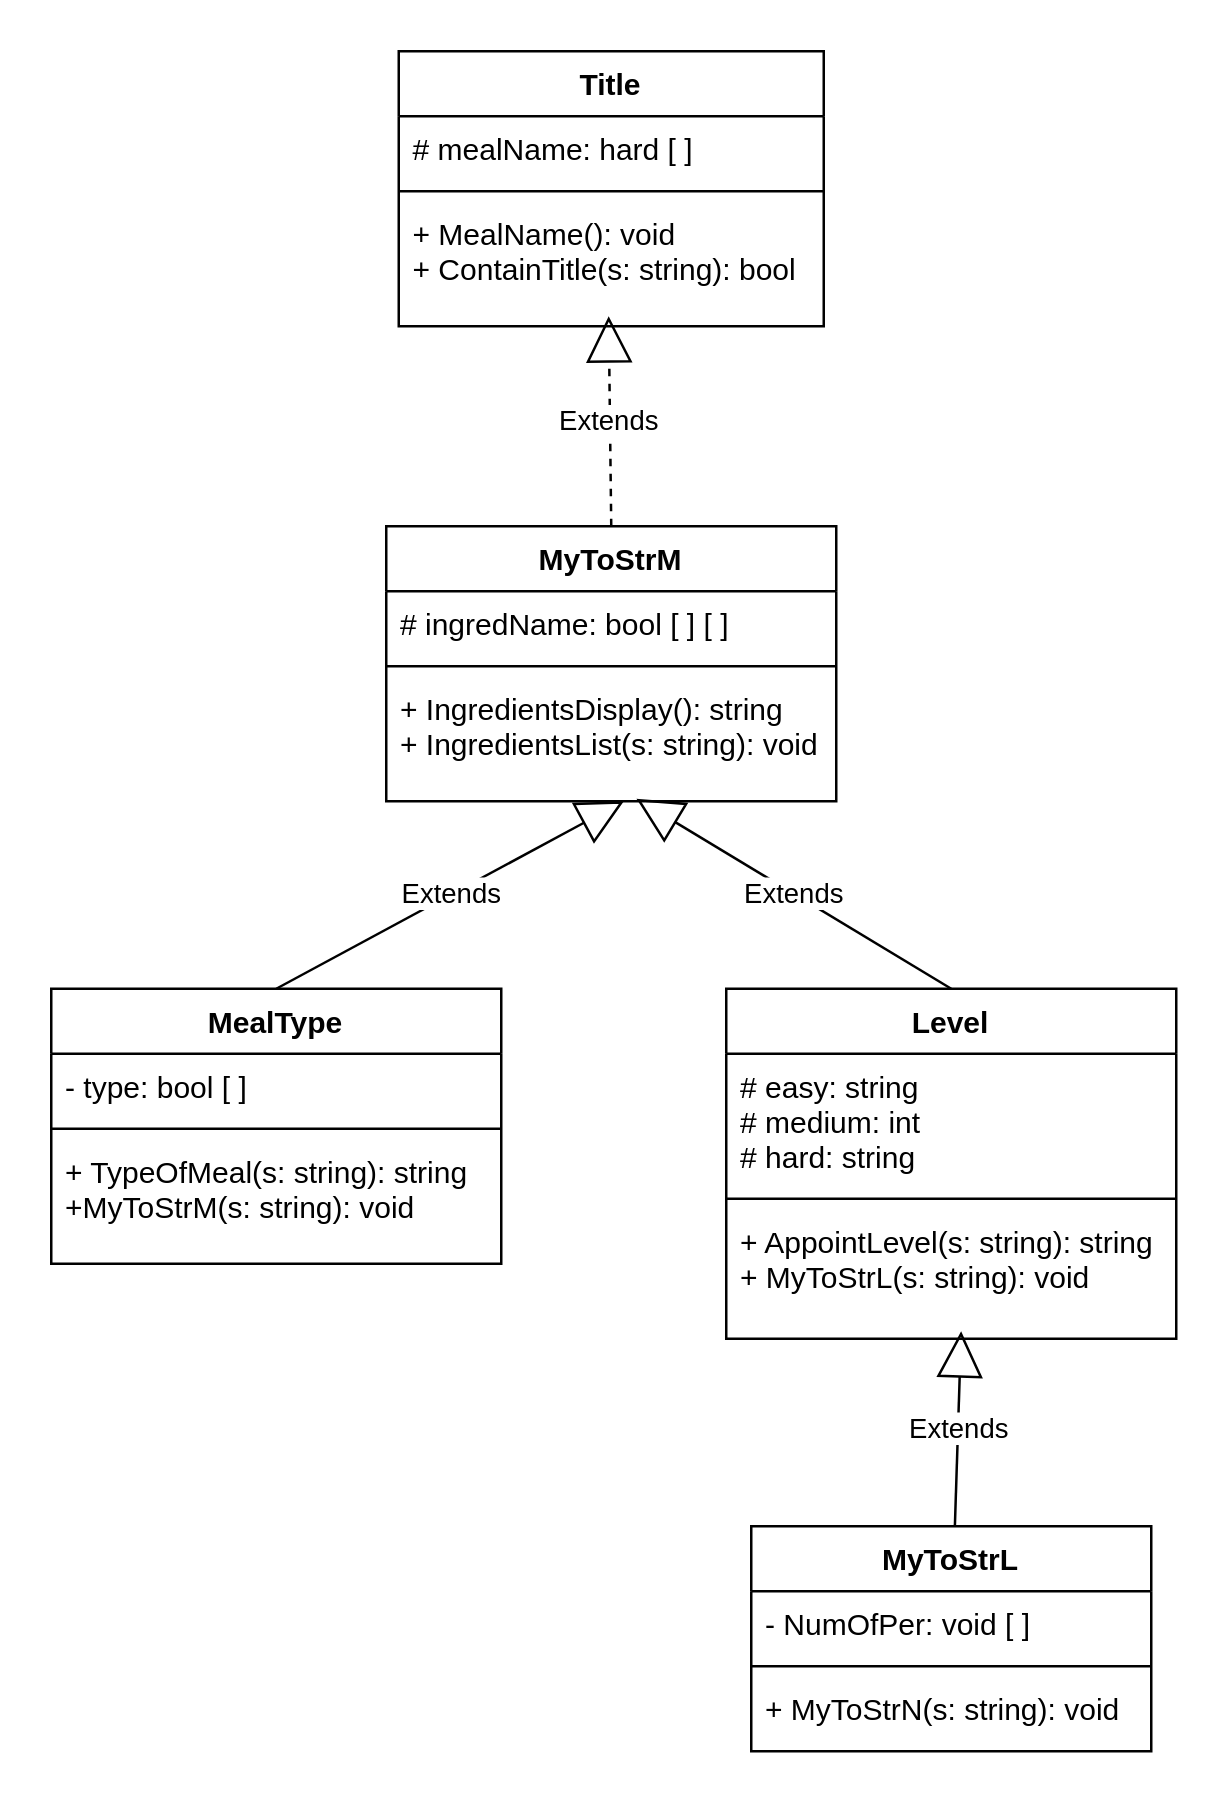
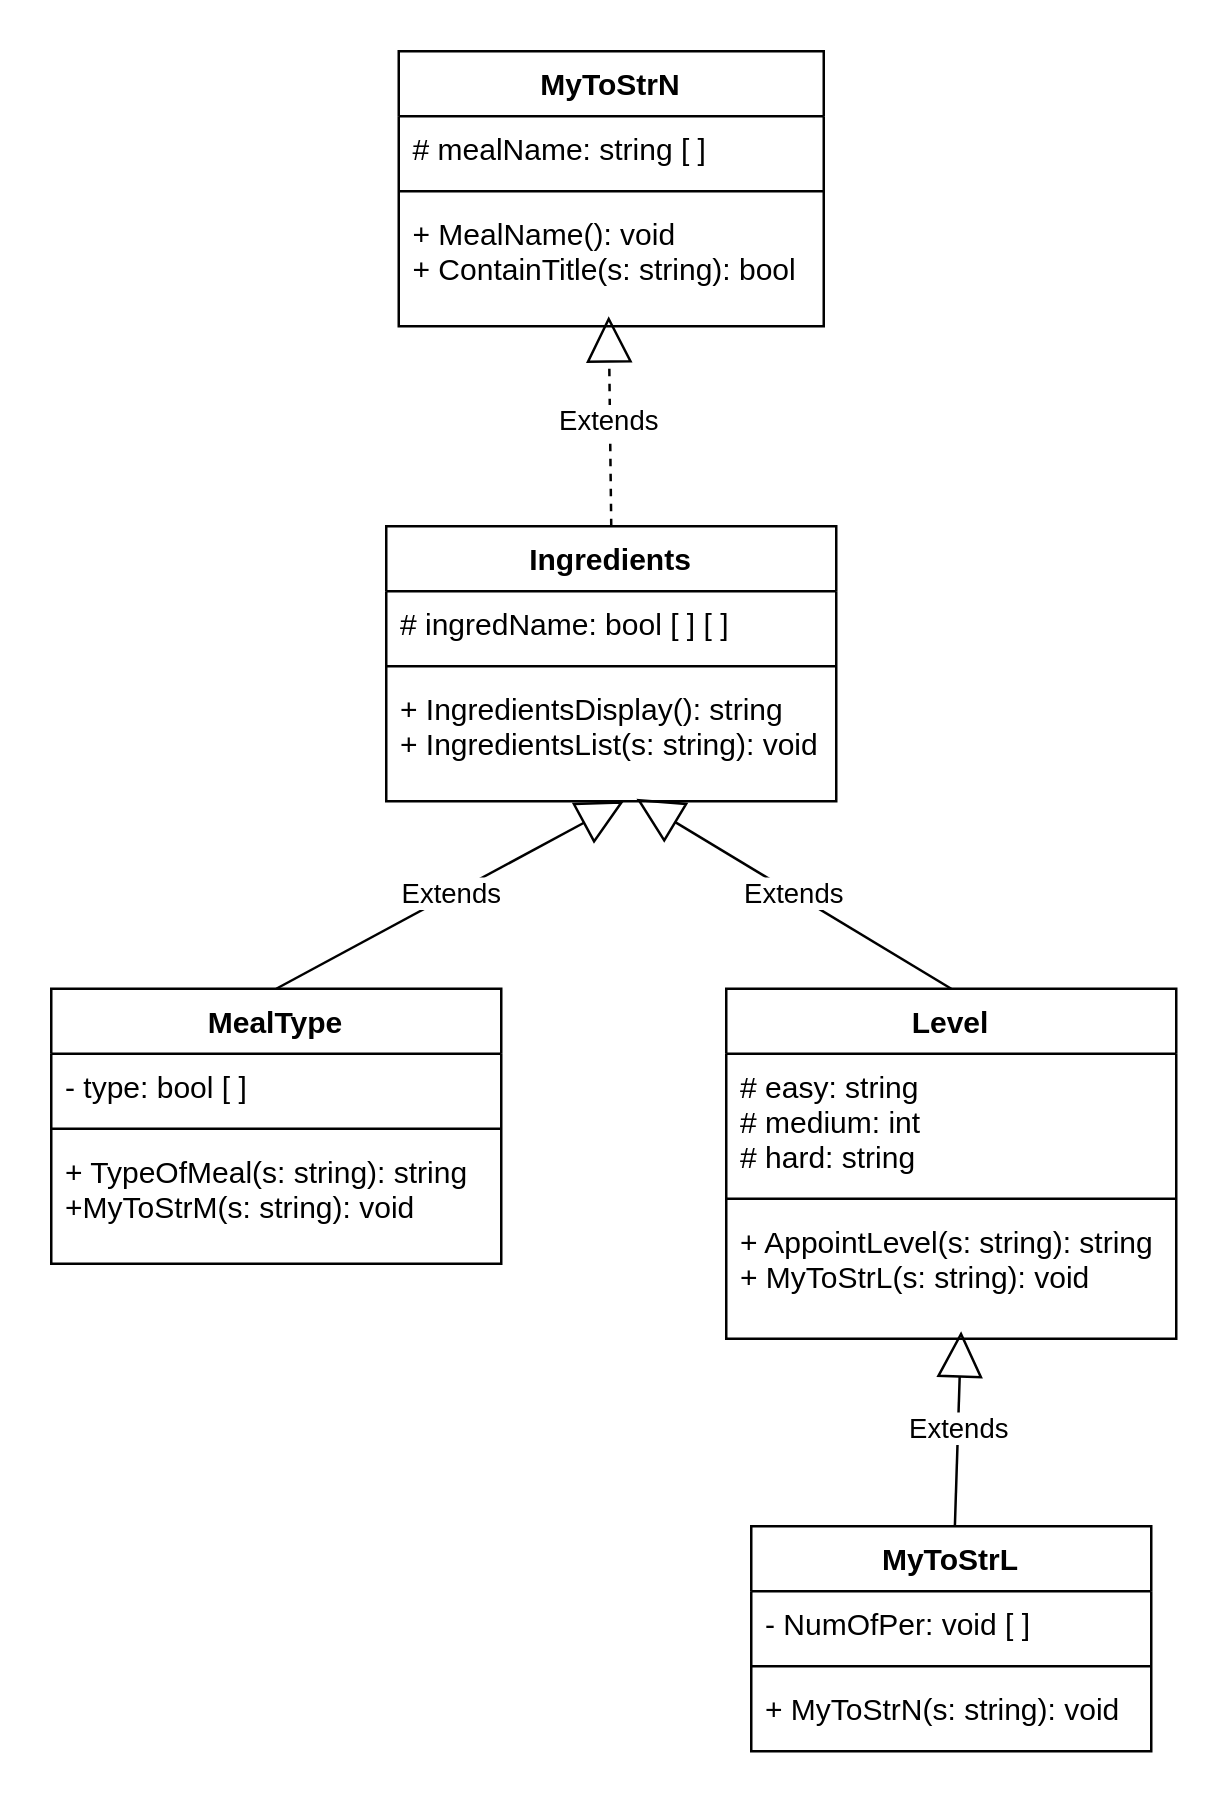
(610, 85) -> (610, 85)
(557, 150) -> (570, 150)
(610, 560) -> (610, 560)
